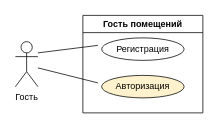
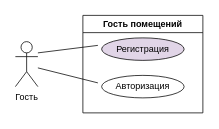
(143, 49) -> (143, 49)
(143, 87) -> (143, 87)
